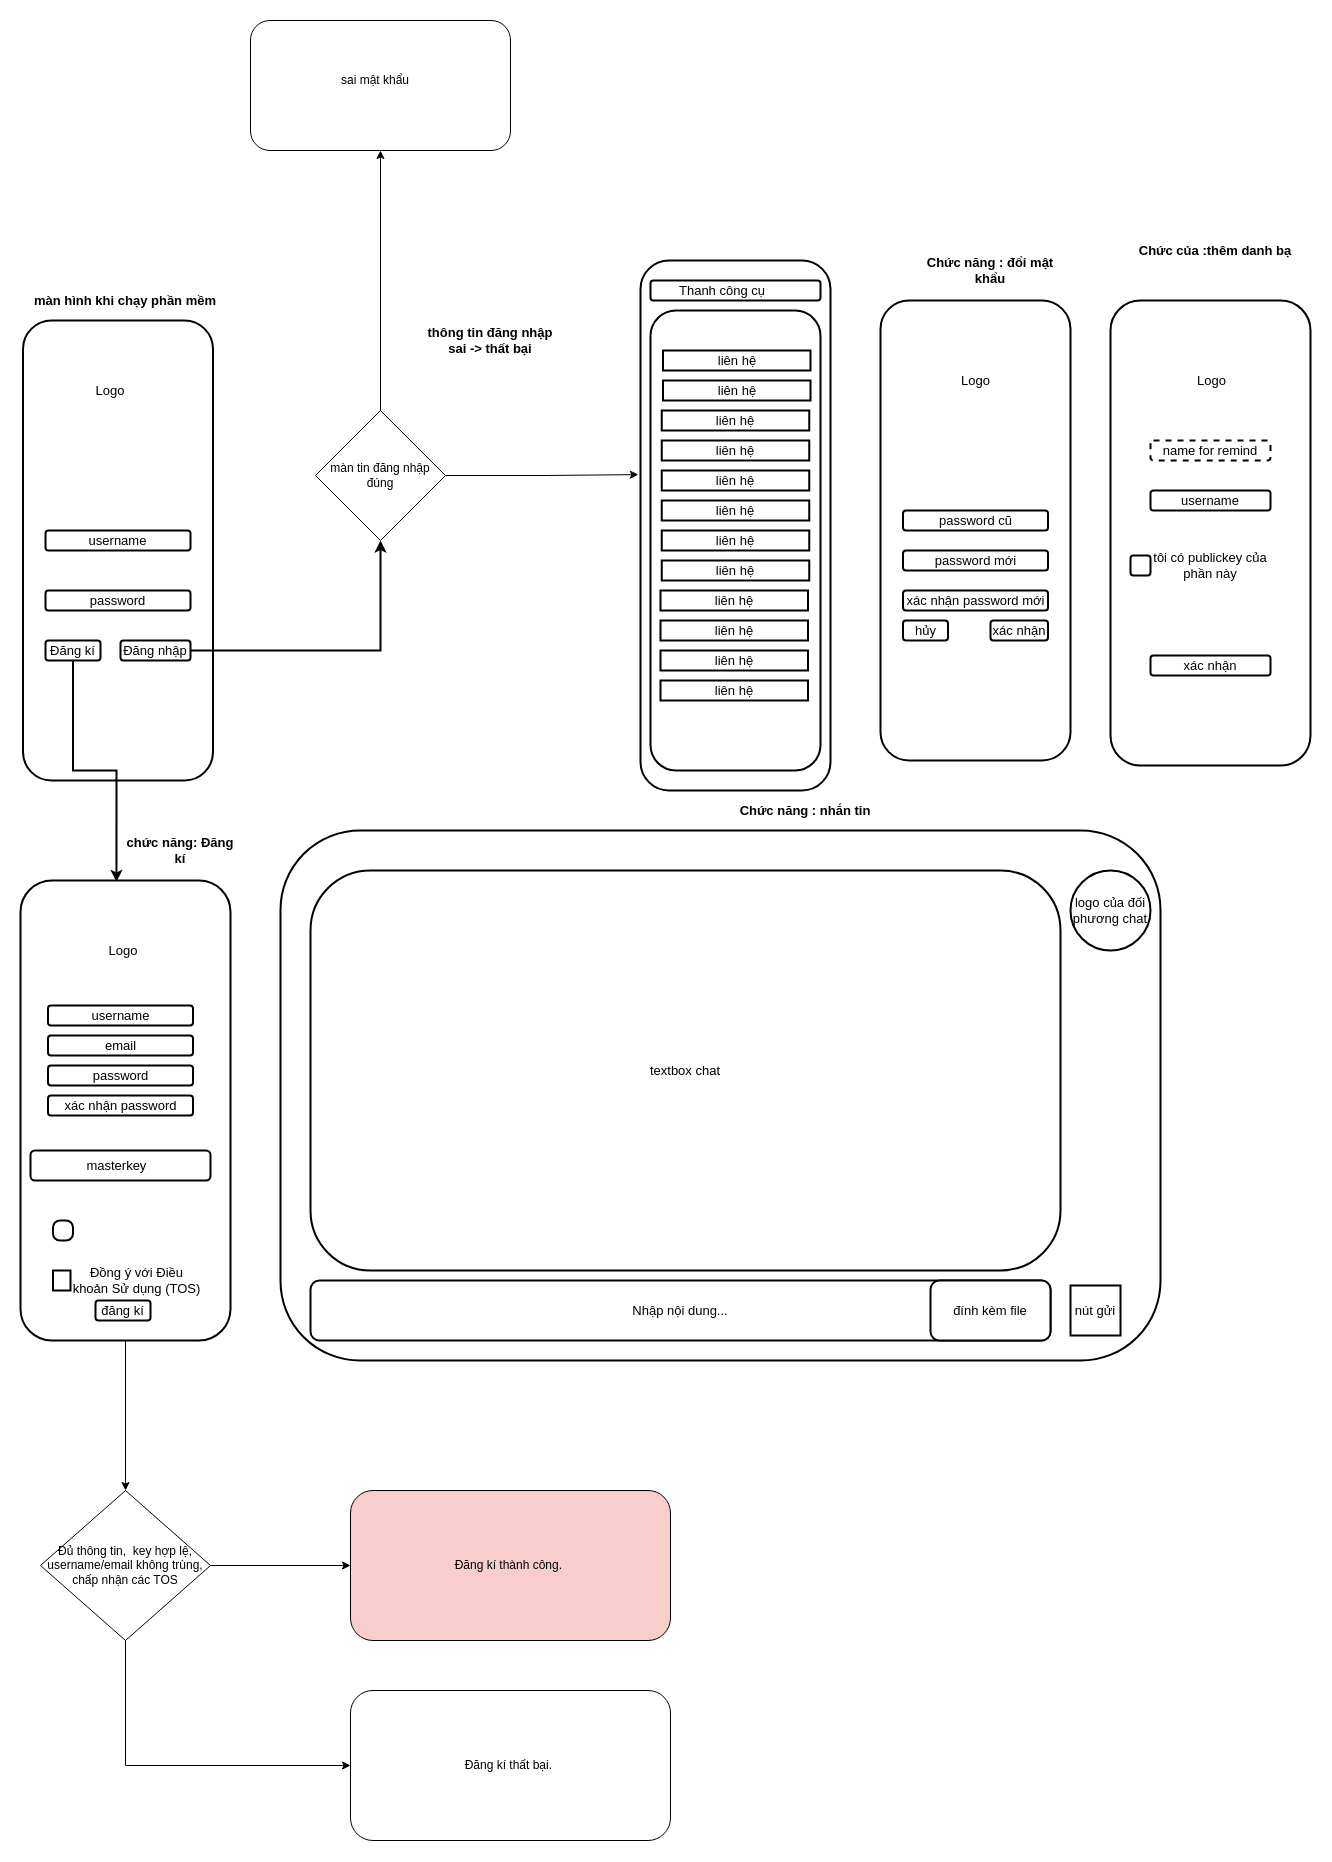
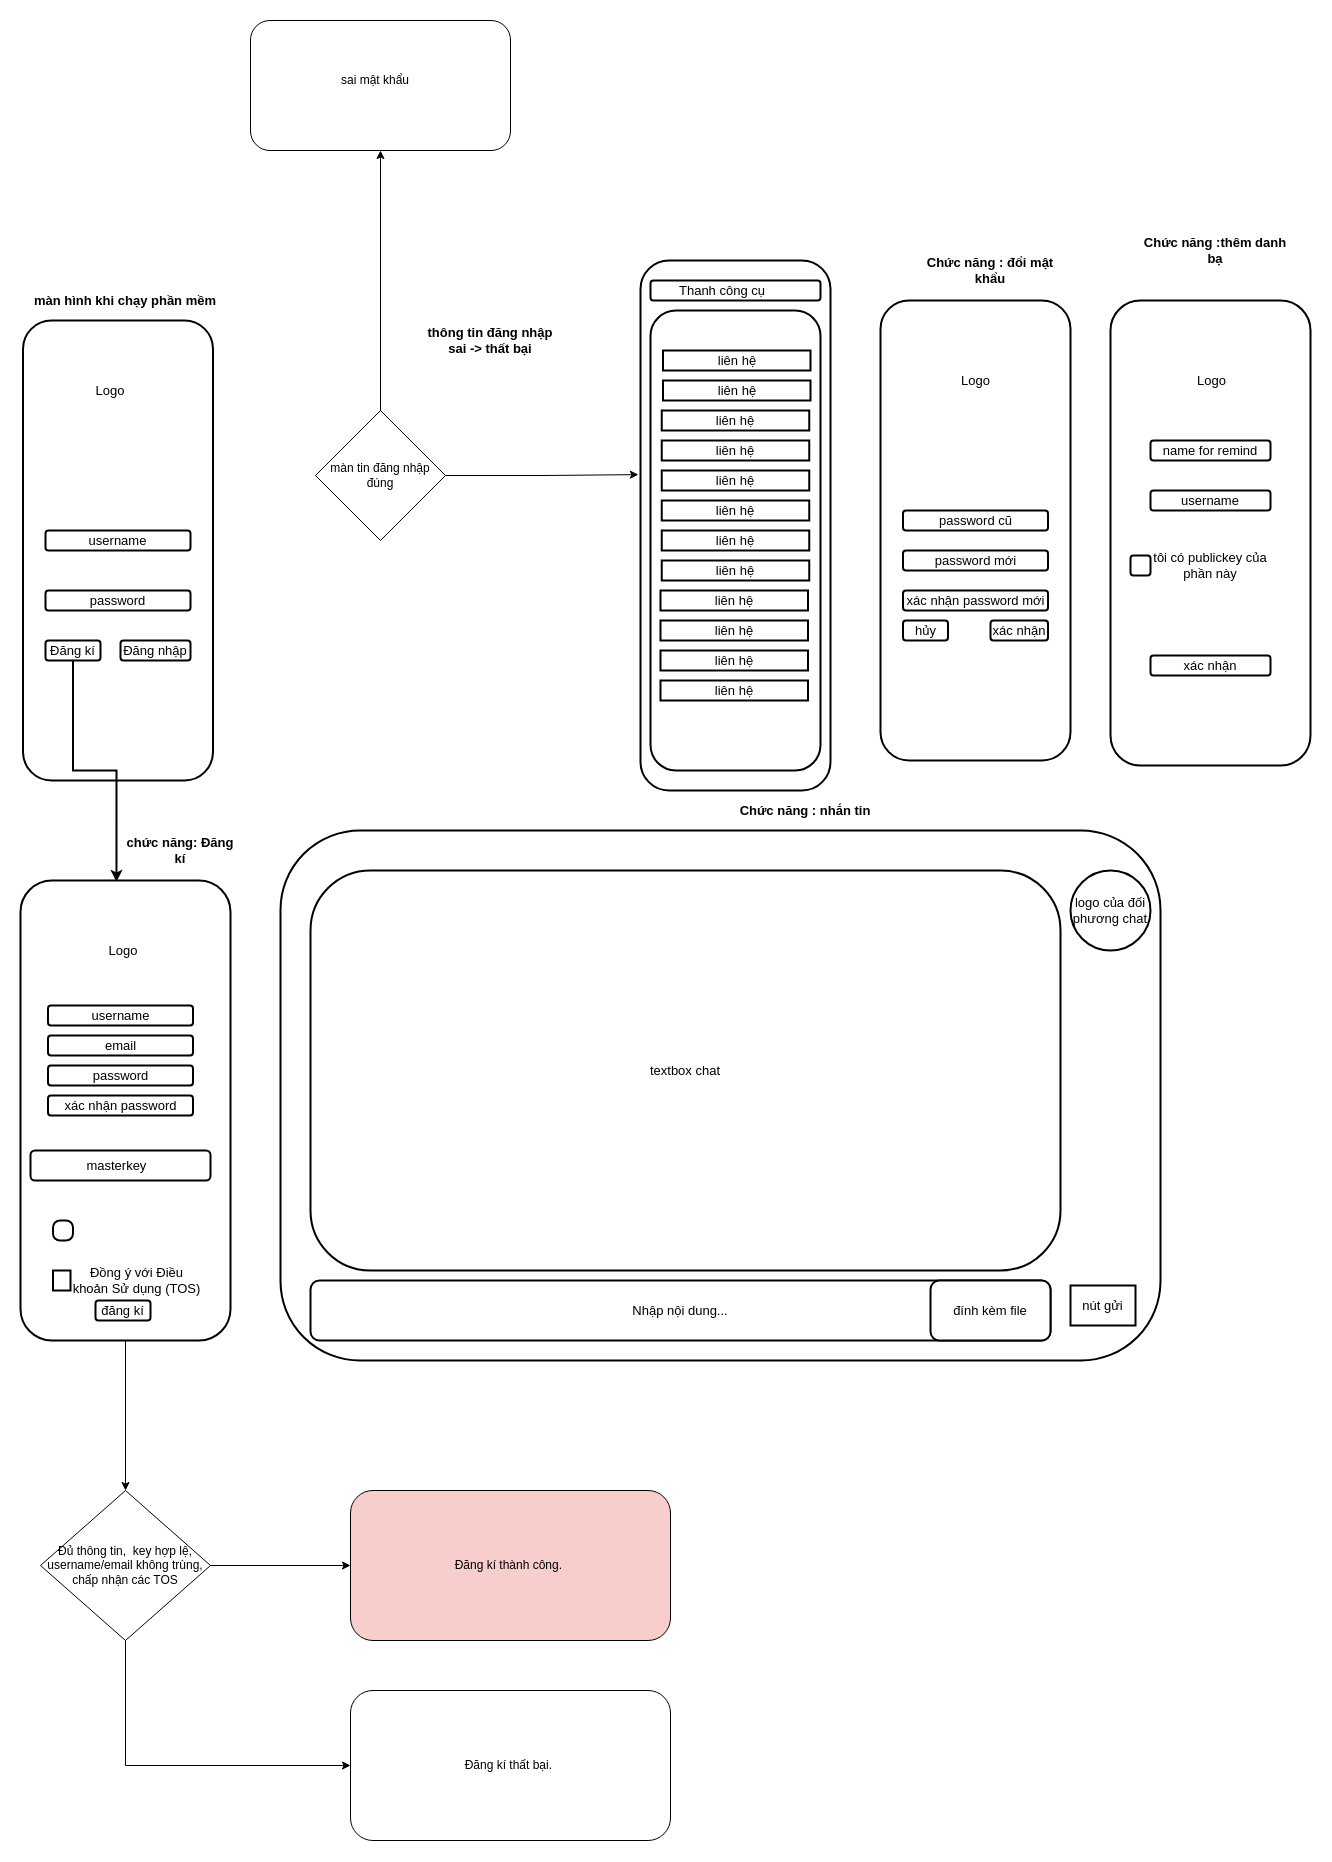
(1216, 251) -> (1216, 251)
(1211, 451) -> (1211, 451)
(336, 651) -> none
(1096, 1311) -> (1103, 1306)
